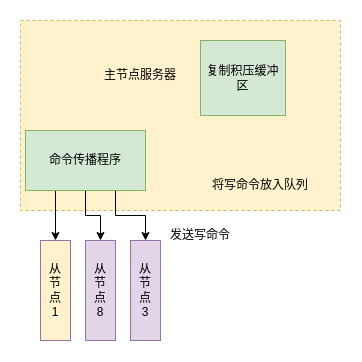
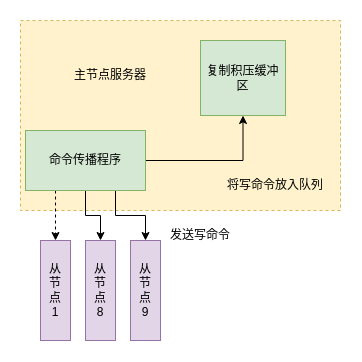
(141, 76) -> (111, 76)
none -> (213, 161)
(261, 186) -> (276, 186)
(56, 213) -> (56, 213)
(56, 291) -> (56, 291)
(146, 291) -> (146, 291)
